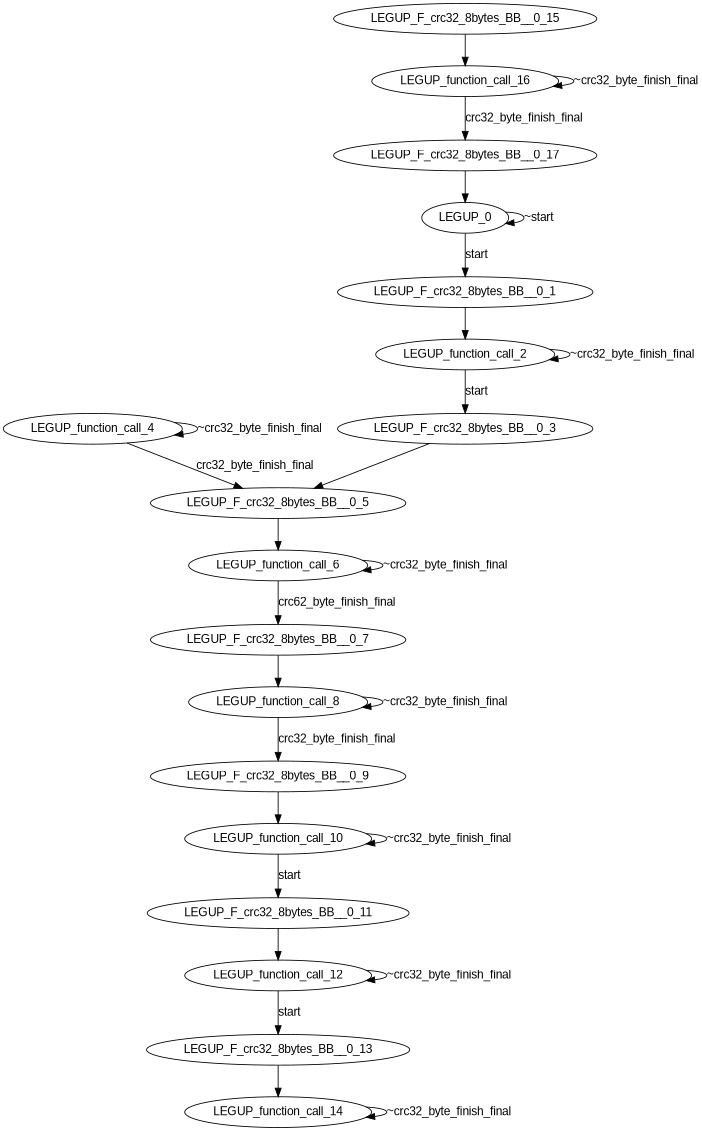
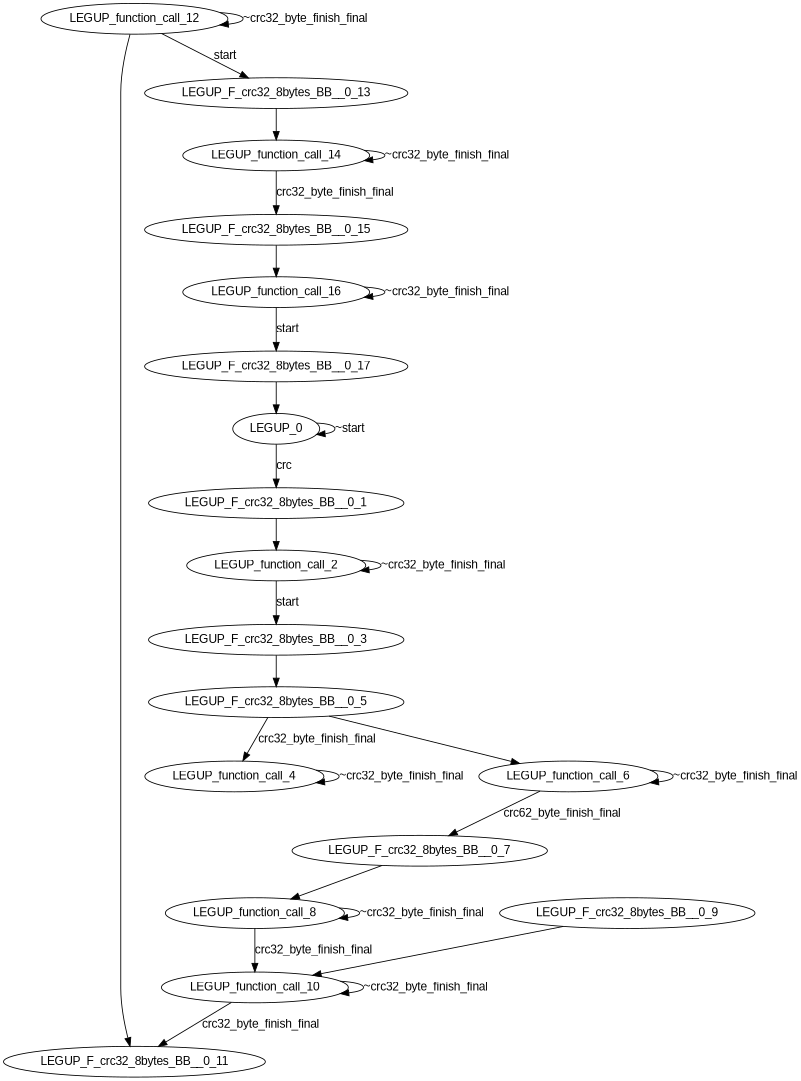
(524, 118) -> (288, 329)
none -> (276, 188)
(477, 255) -> (284, 466)
(181, 464) -> (257, 735)
(278, 735) -> (255, 946)
(290, 876) -> (261, 1025)
(278, 940) -> (121, 536)
